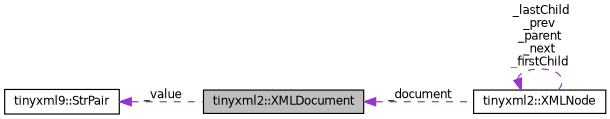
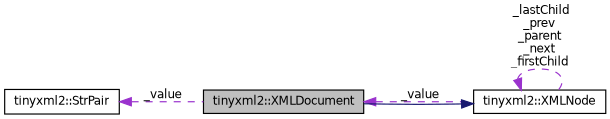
(419, 95) -> (419, 95)
(62, 102) -> (62, 102)
none -> (413, 104)
